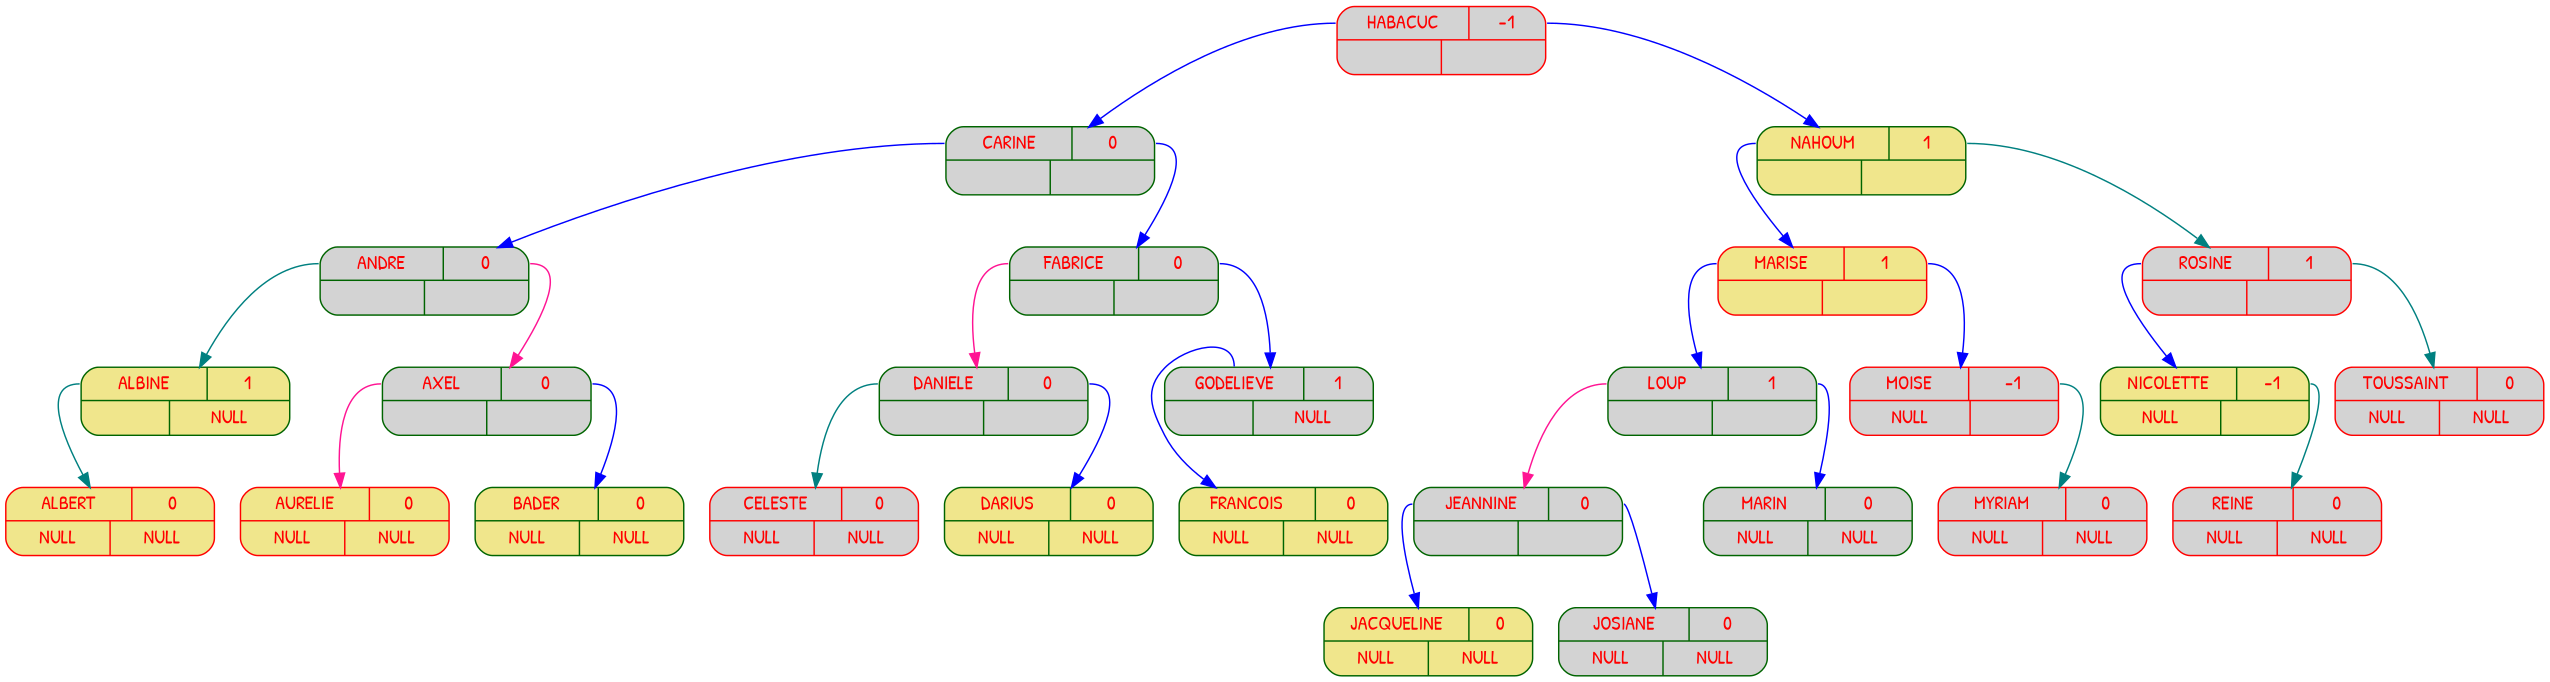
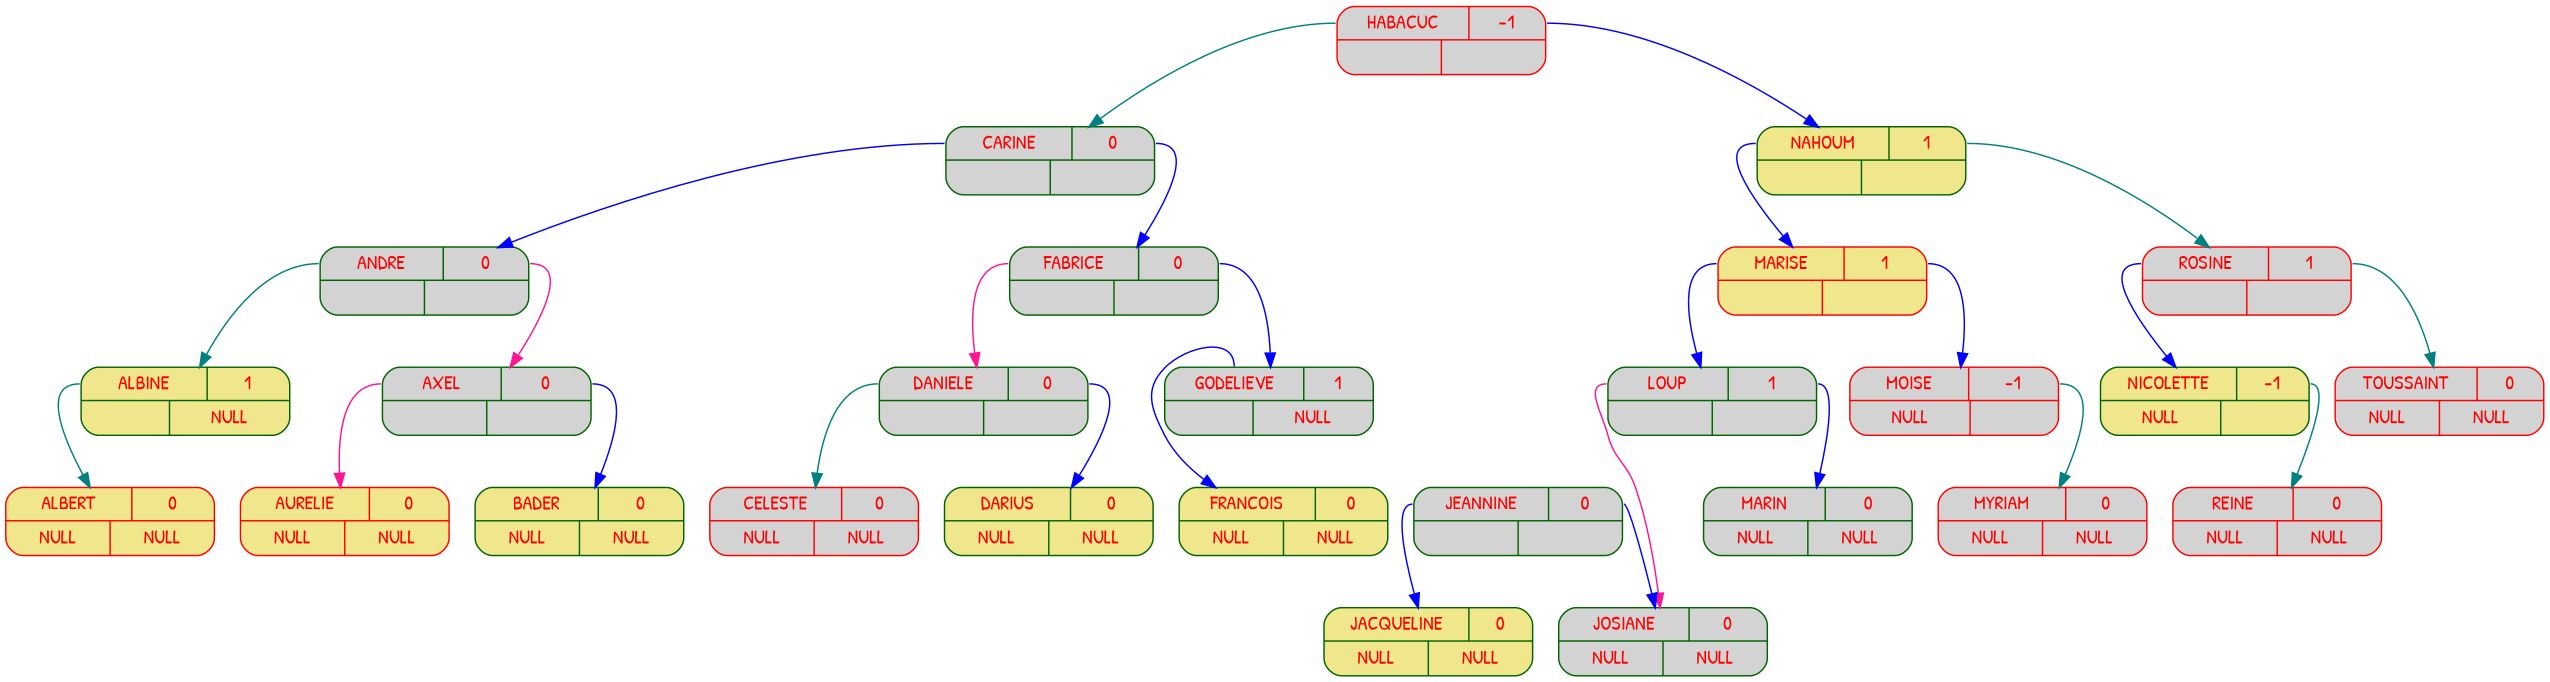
(1211, 53) -> (1211, 53)
(1554, 416) -> (1633, 482)
